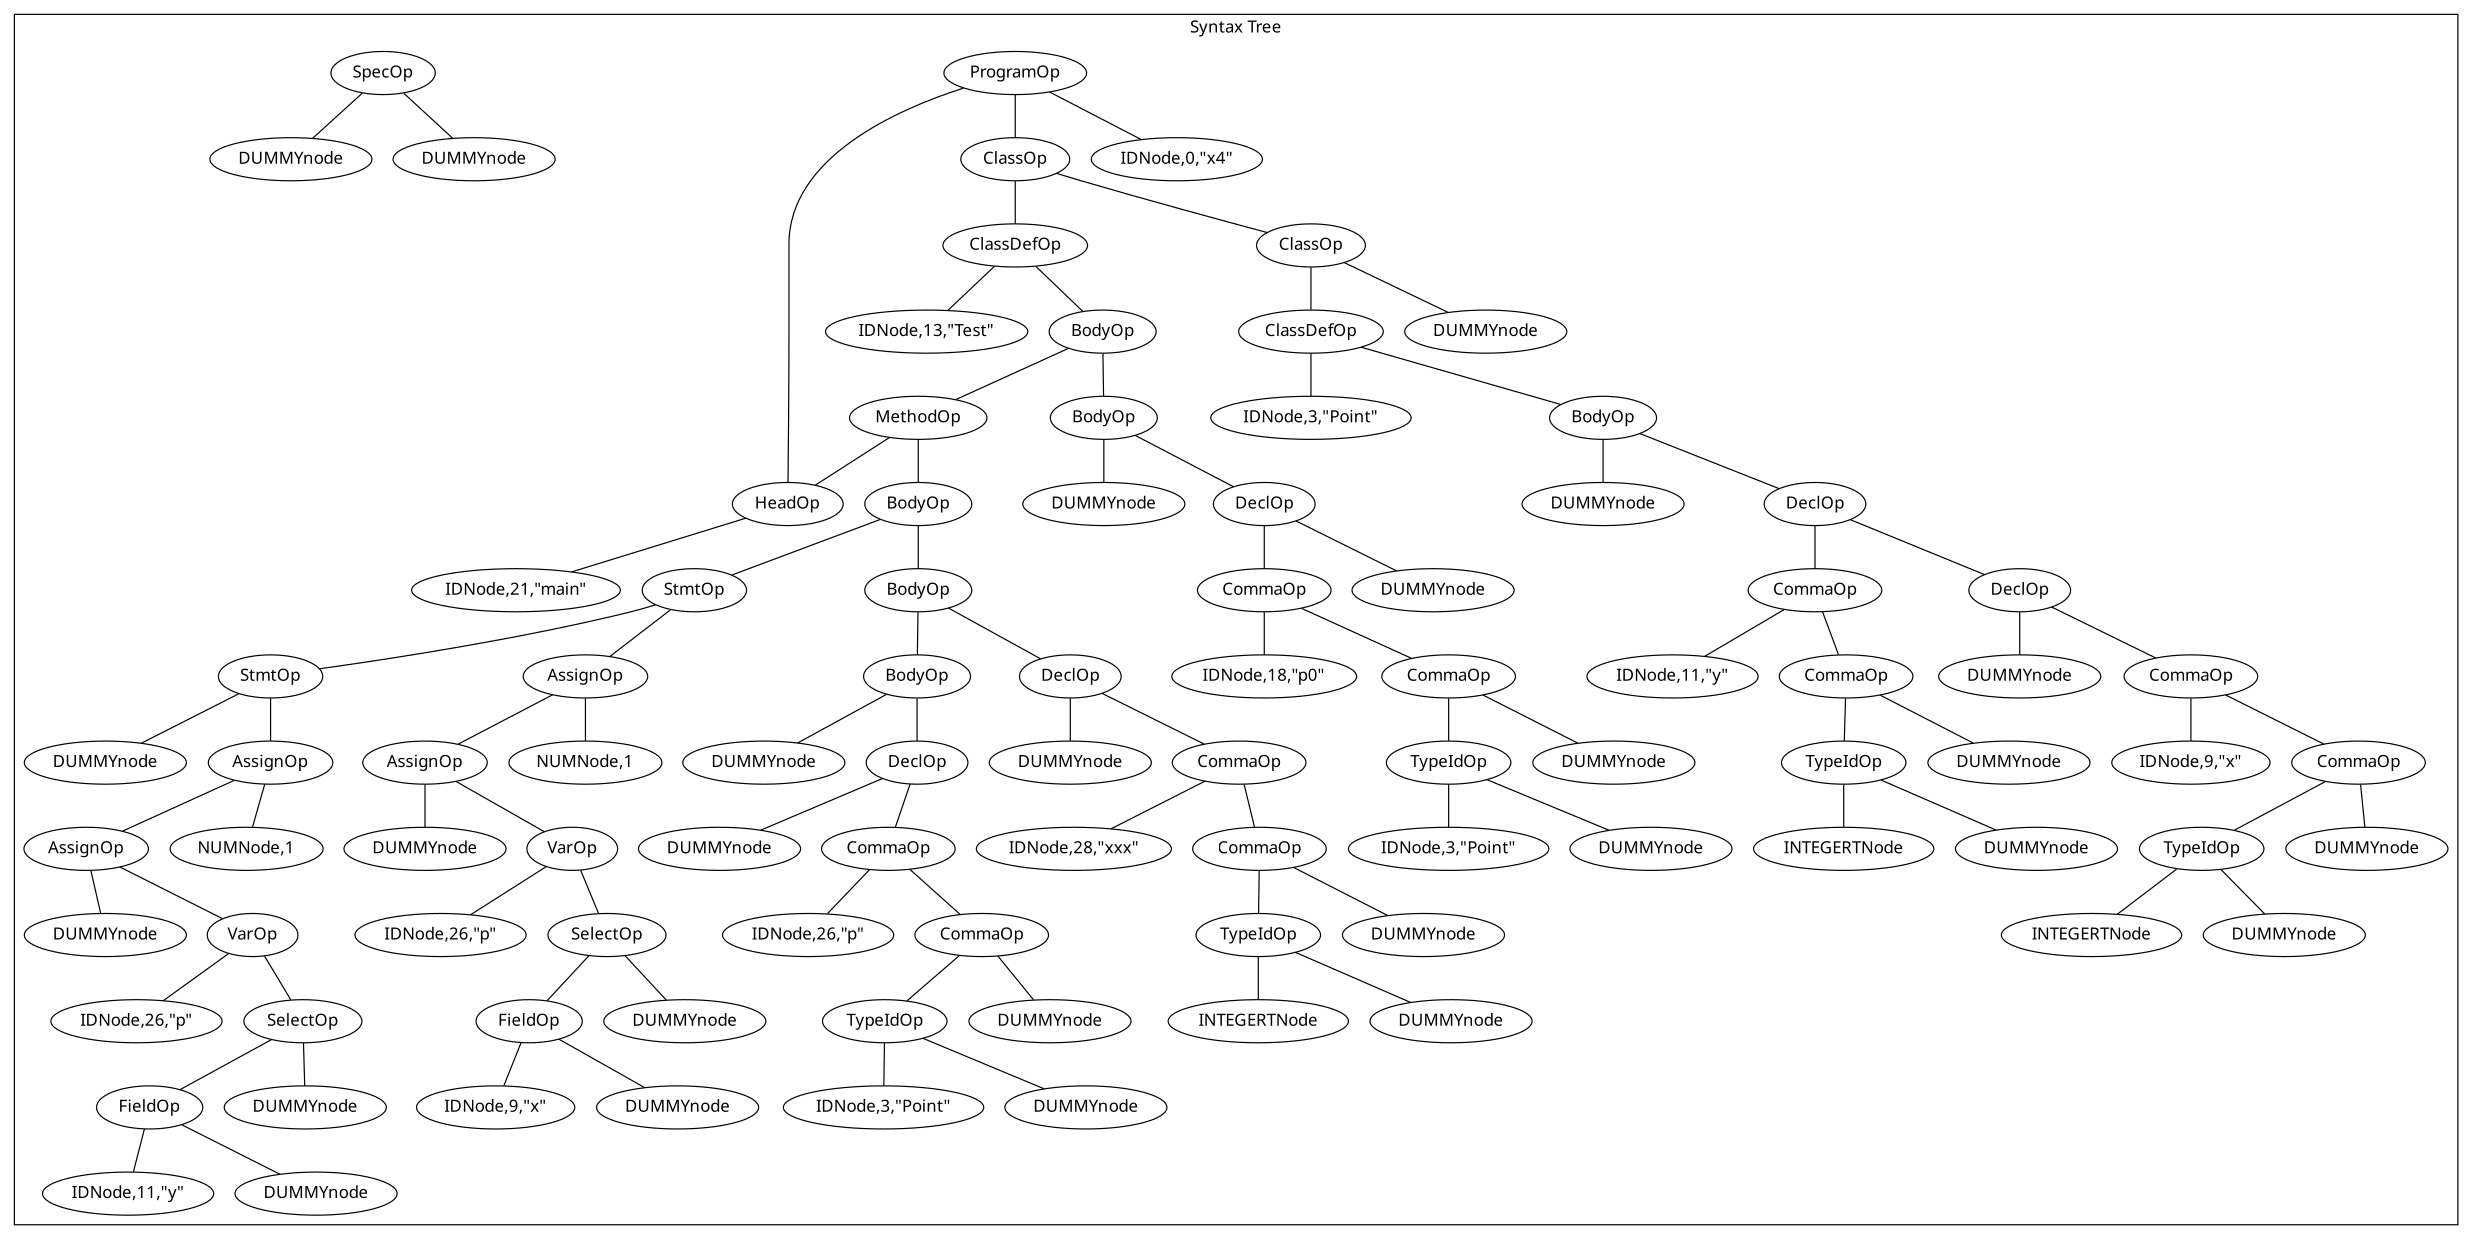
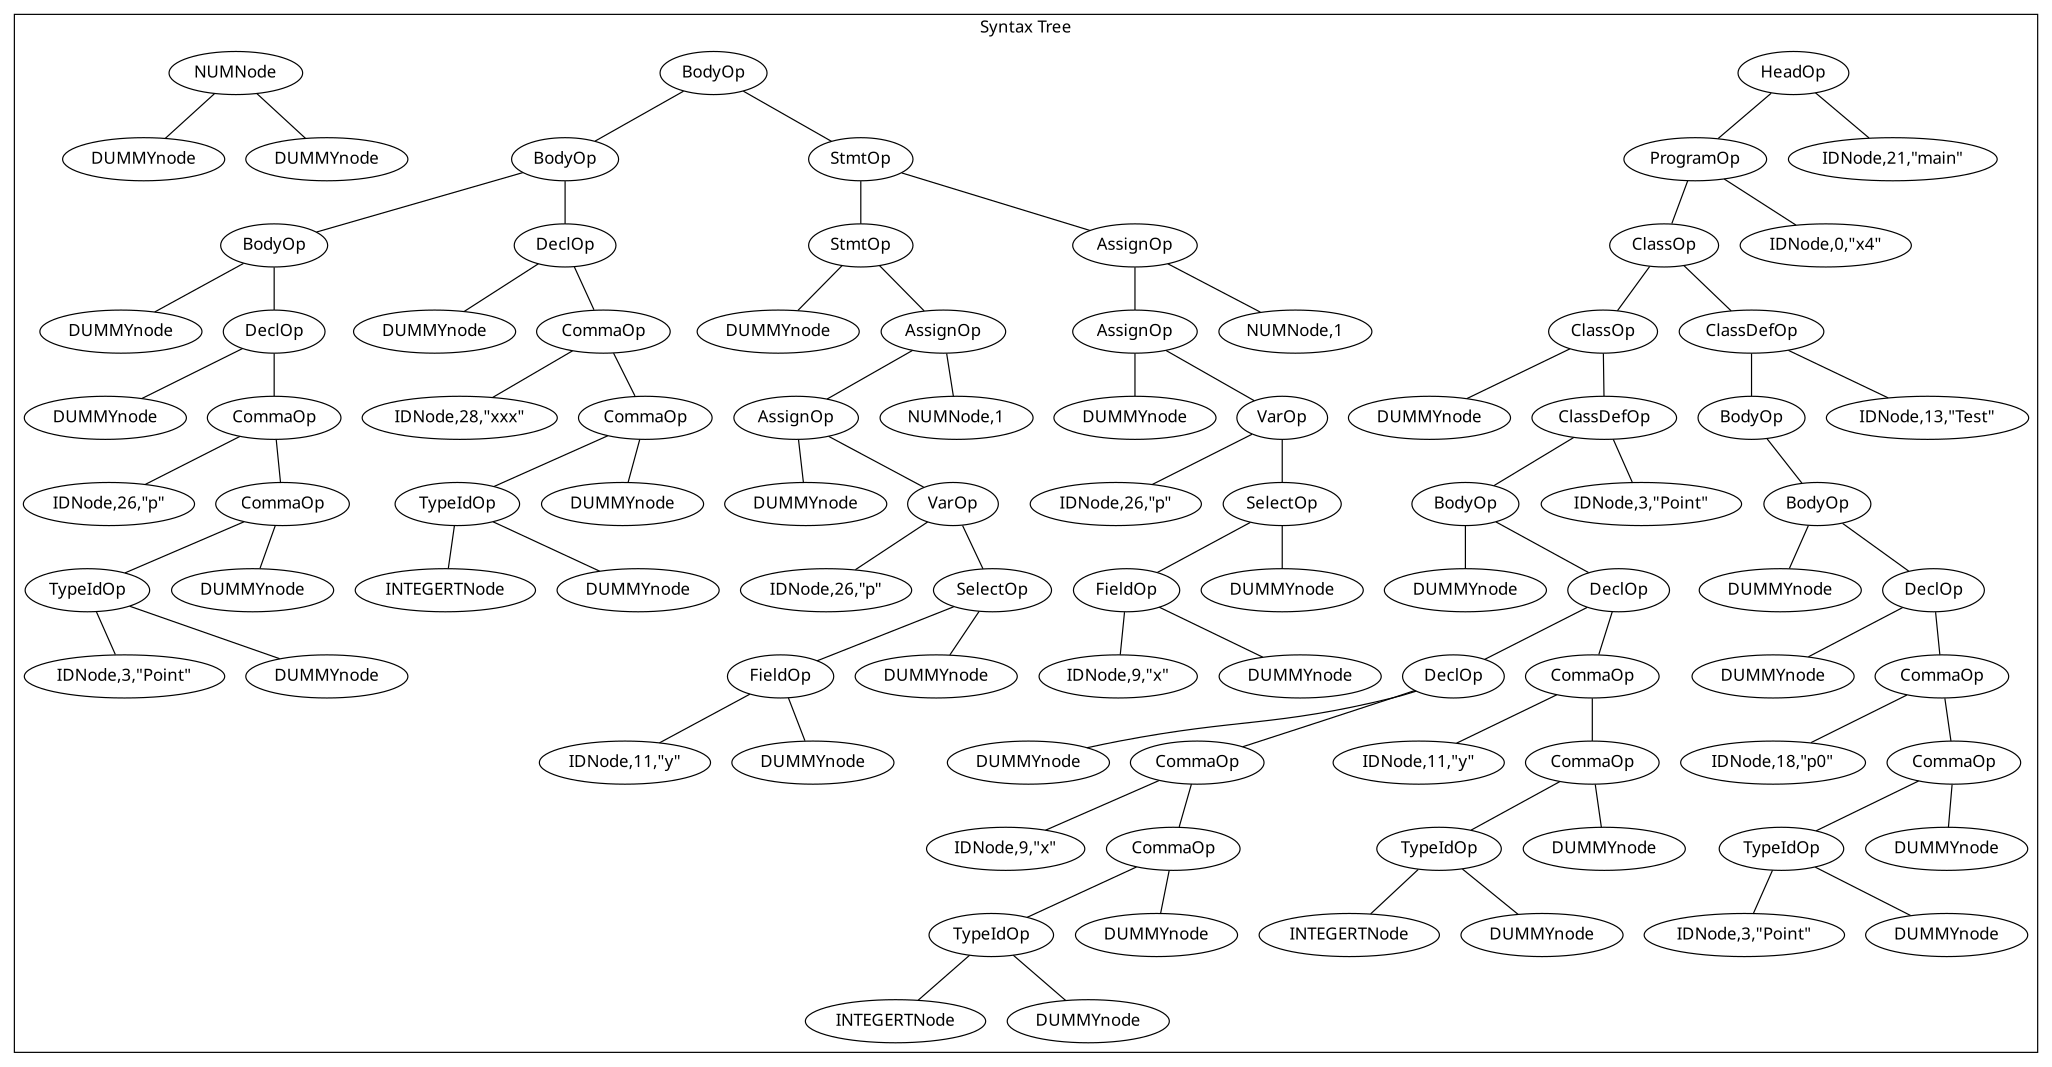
(383, 73) -> (236, 73)
(918, 418) -> none
